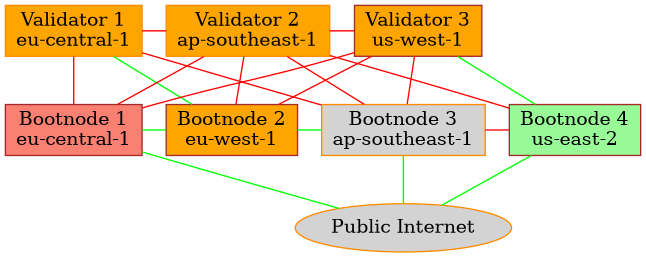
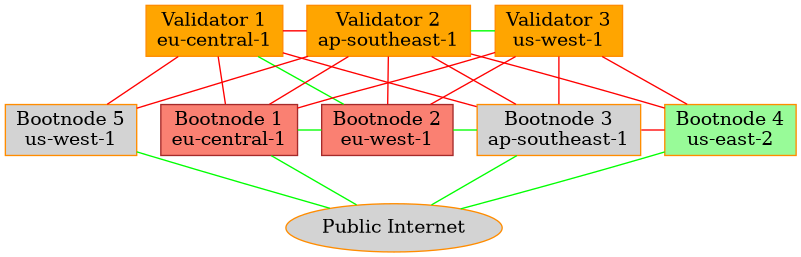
(342, 31) -> (483, 31)
(418, 31) -> (559, 31)
(497, 80) -> (645, 80)
none -> (71, 130)
(232, 130) -> (387, 130)
(575, 130) -> (730, 130)
